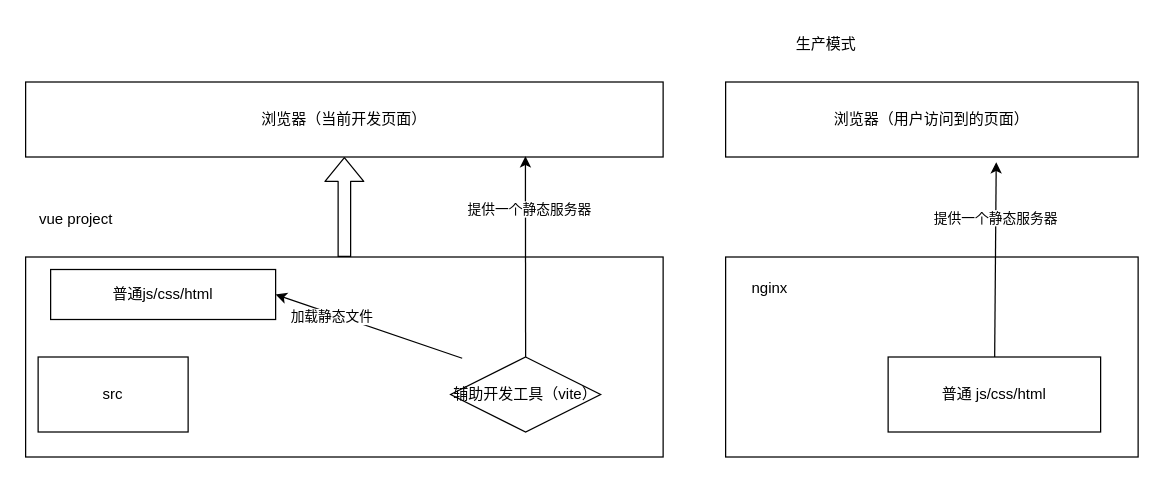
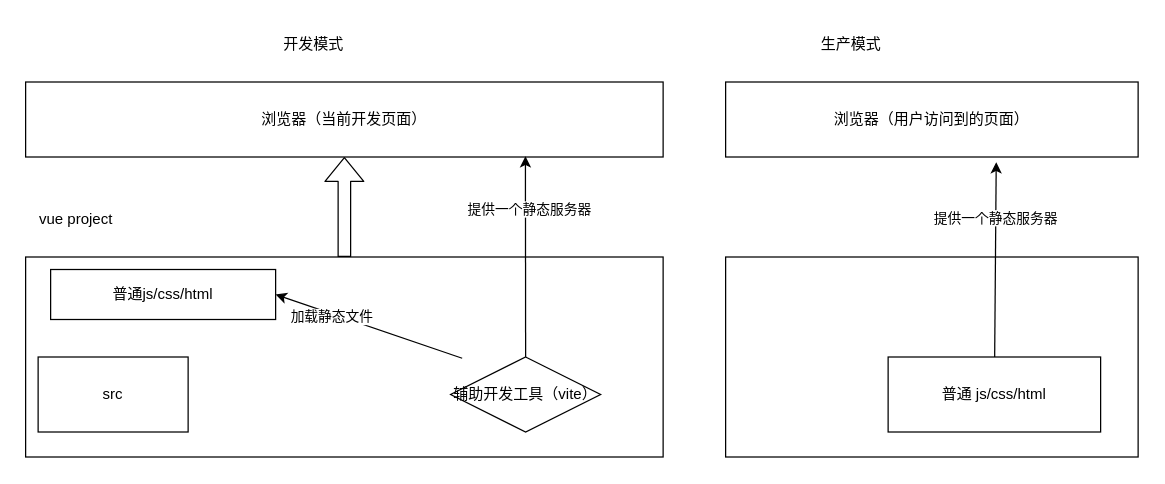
none -> (313, 44)
(826, 44) -> (851, 44)
(769, 288) -> none
